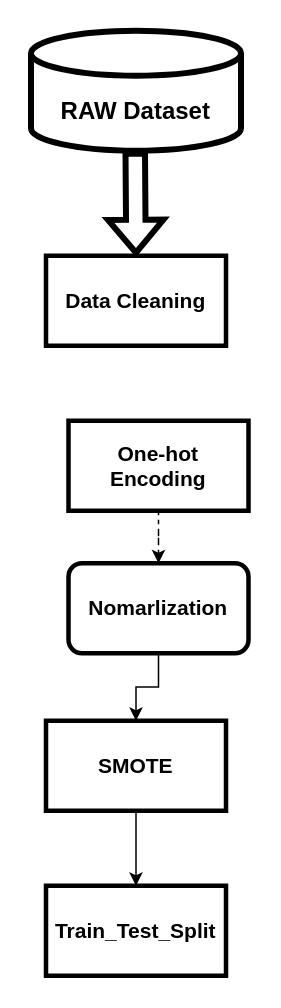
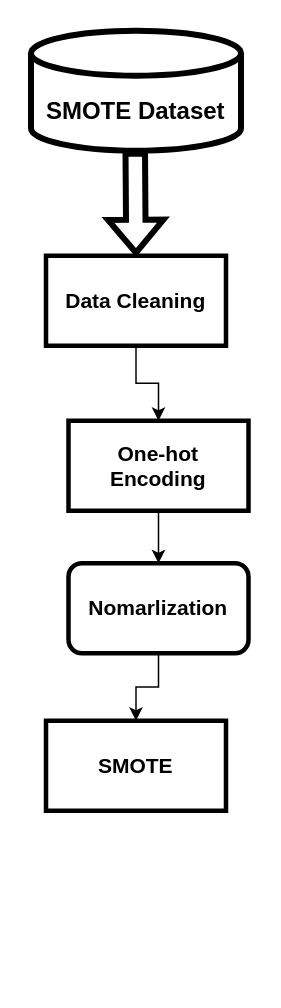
(136, 110) -> (136, 110)
none -> (142, 383)
(158, 539) -> (158, 539)
(136, 843) -> none
(136, 931) -> none
